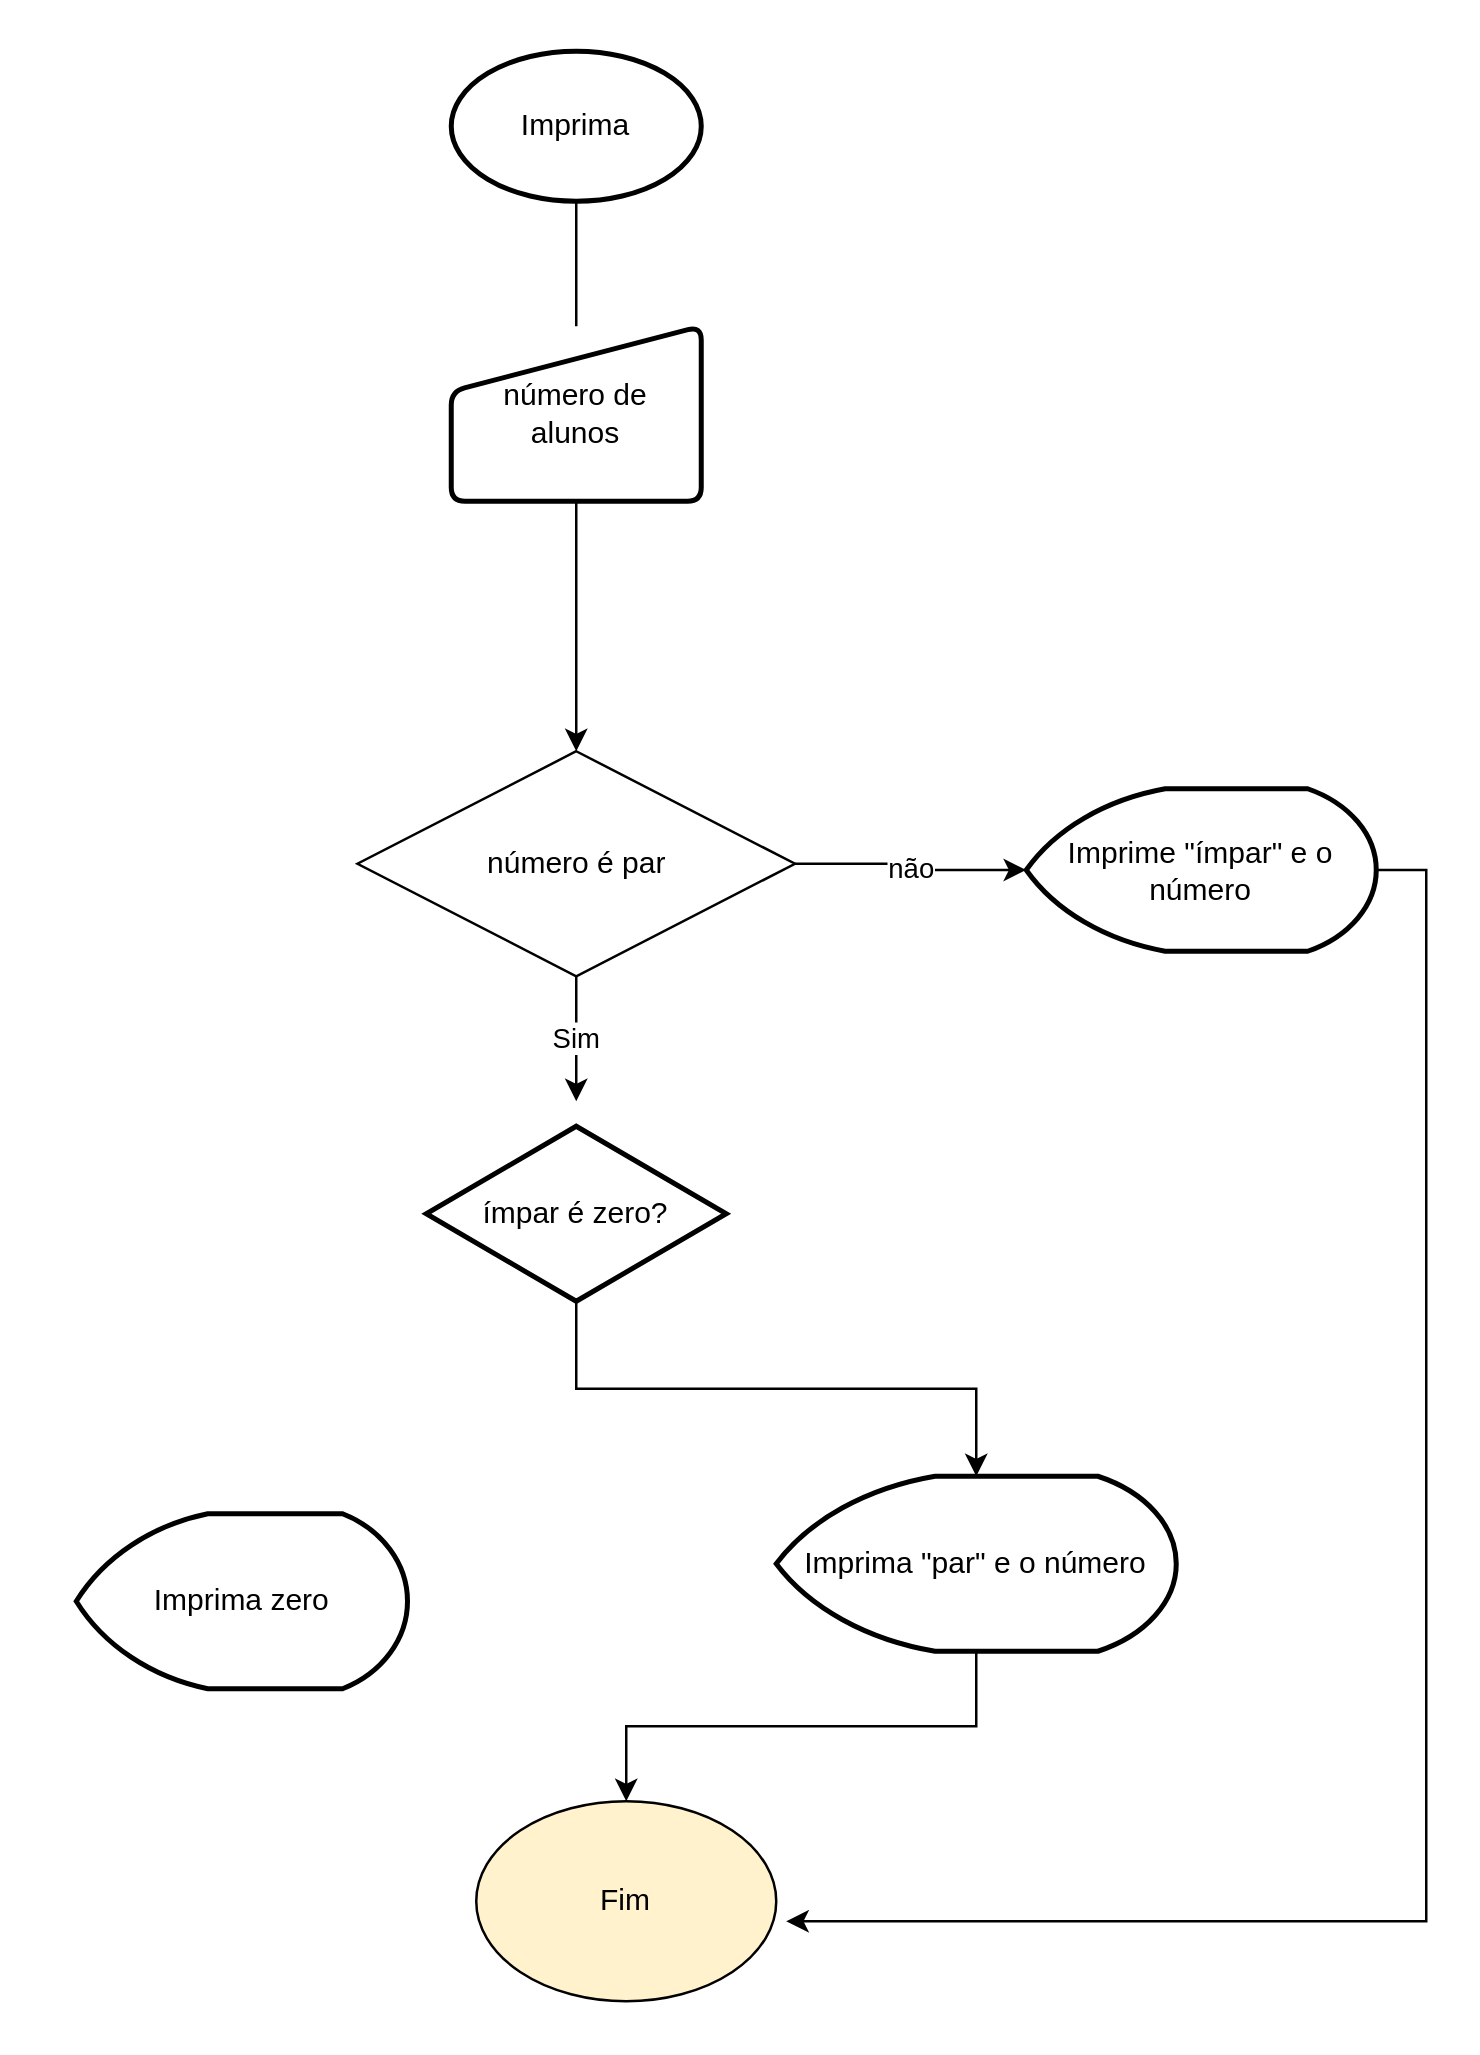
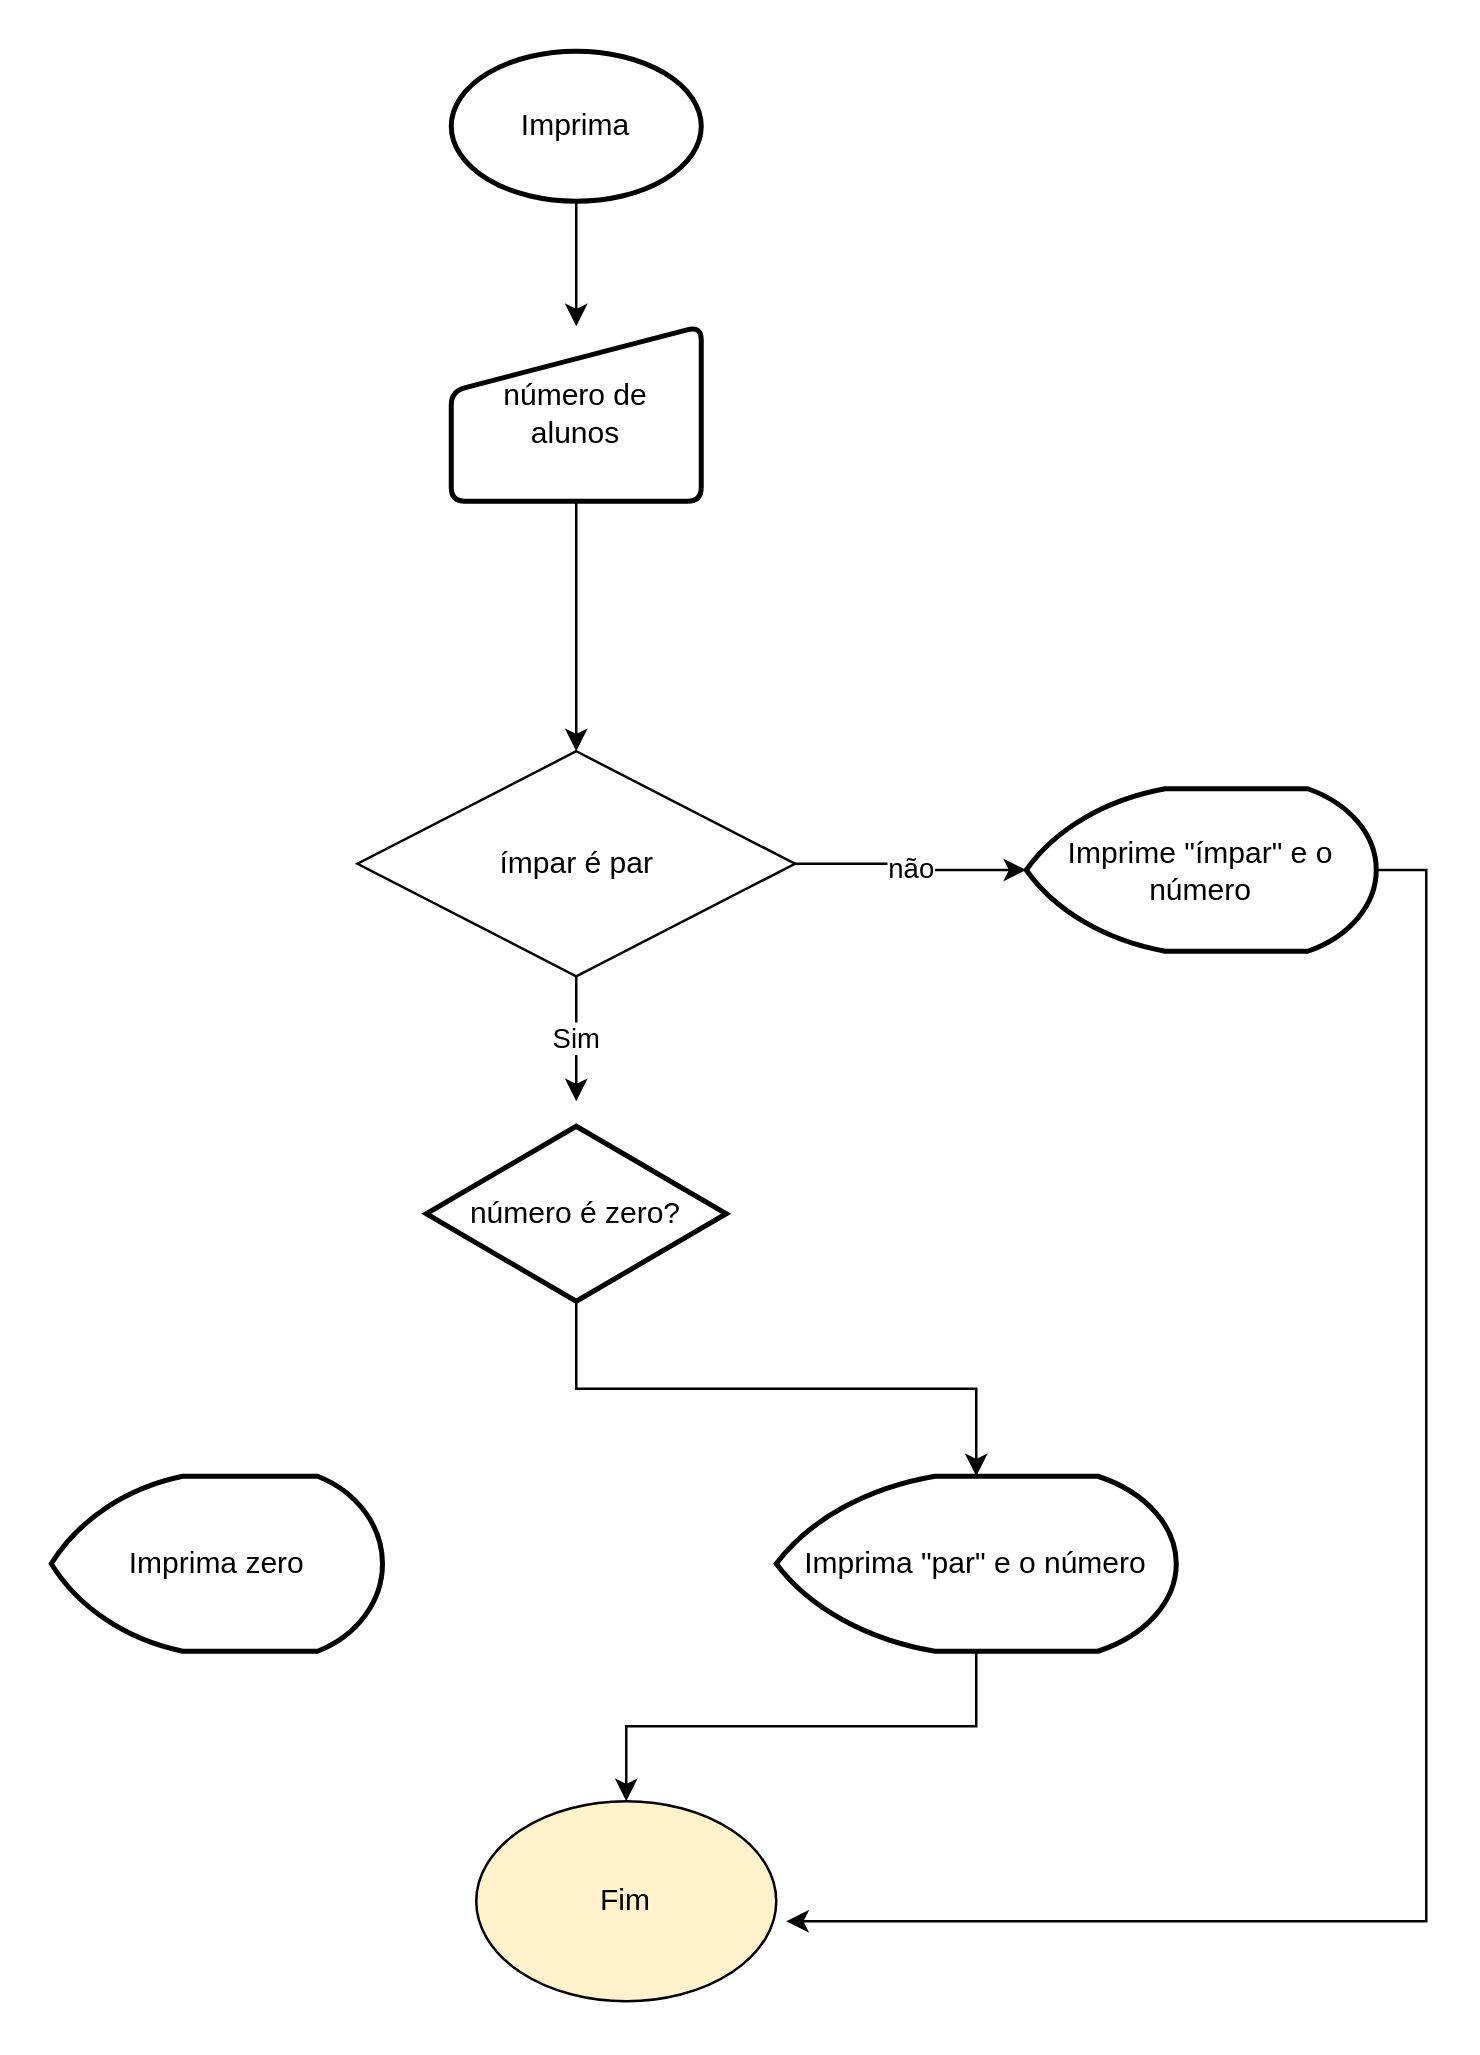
(576, 316) -> (576, 308)
(578, 864) -> (578, 864)
(576, 1214) -> (576, 1214)
(242, 1601) -> (217, 1564)
